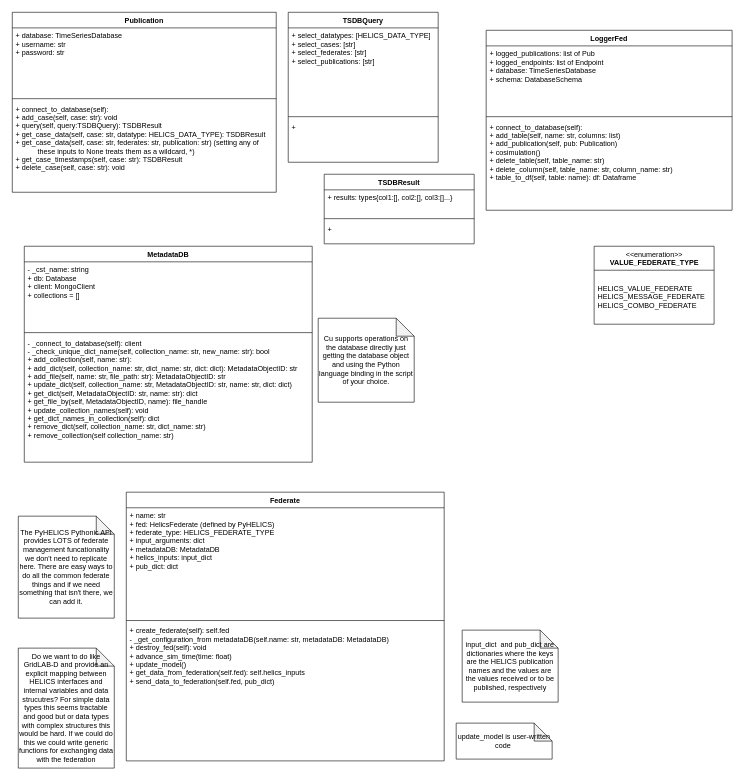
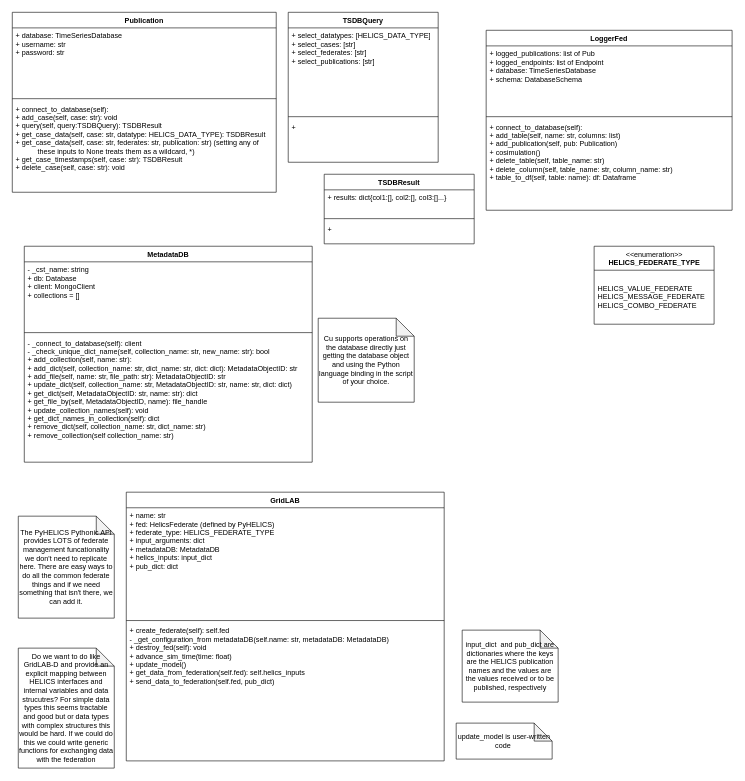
(404, 198) -> (401, 198)
(655, 259) -> (655, 259)
(285, 500) -> (285, 500)
